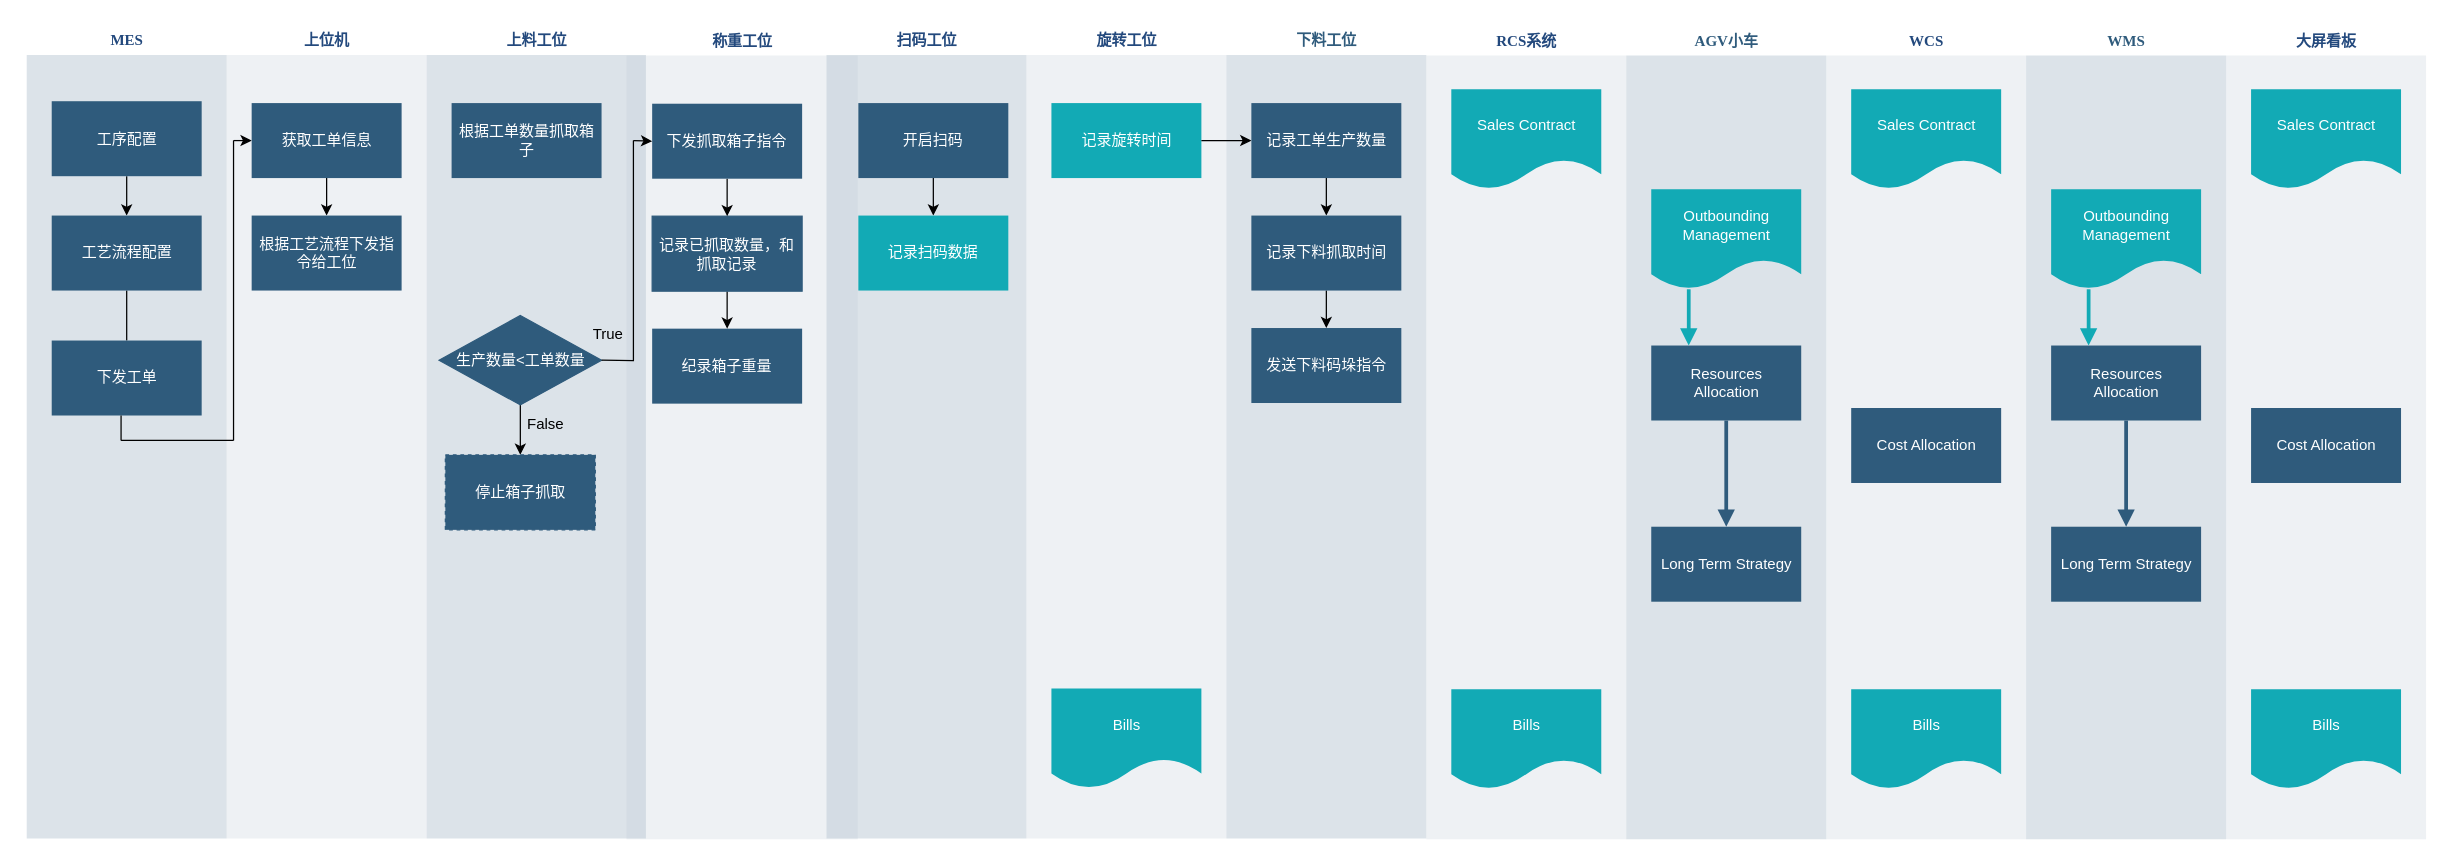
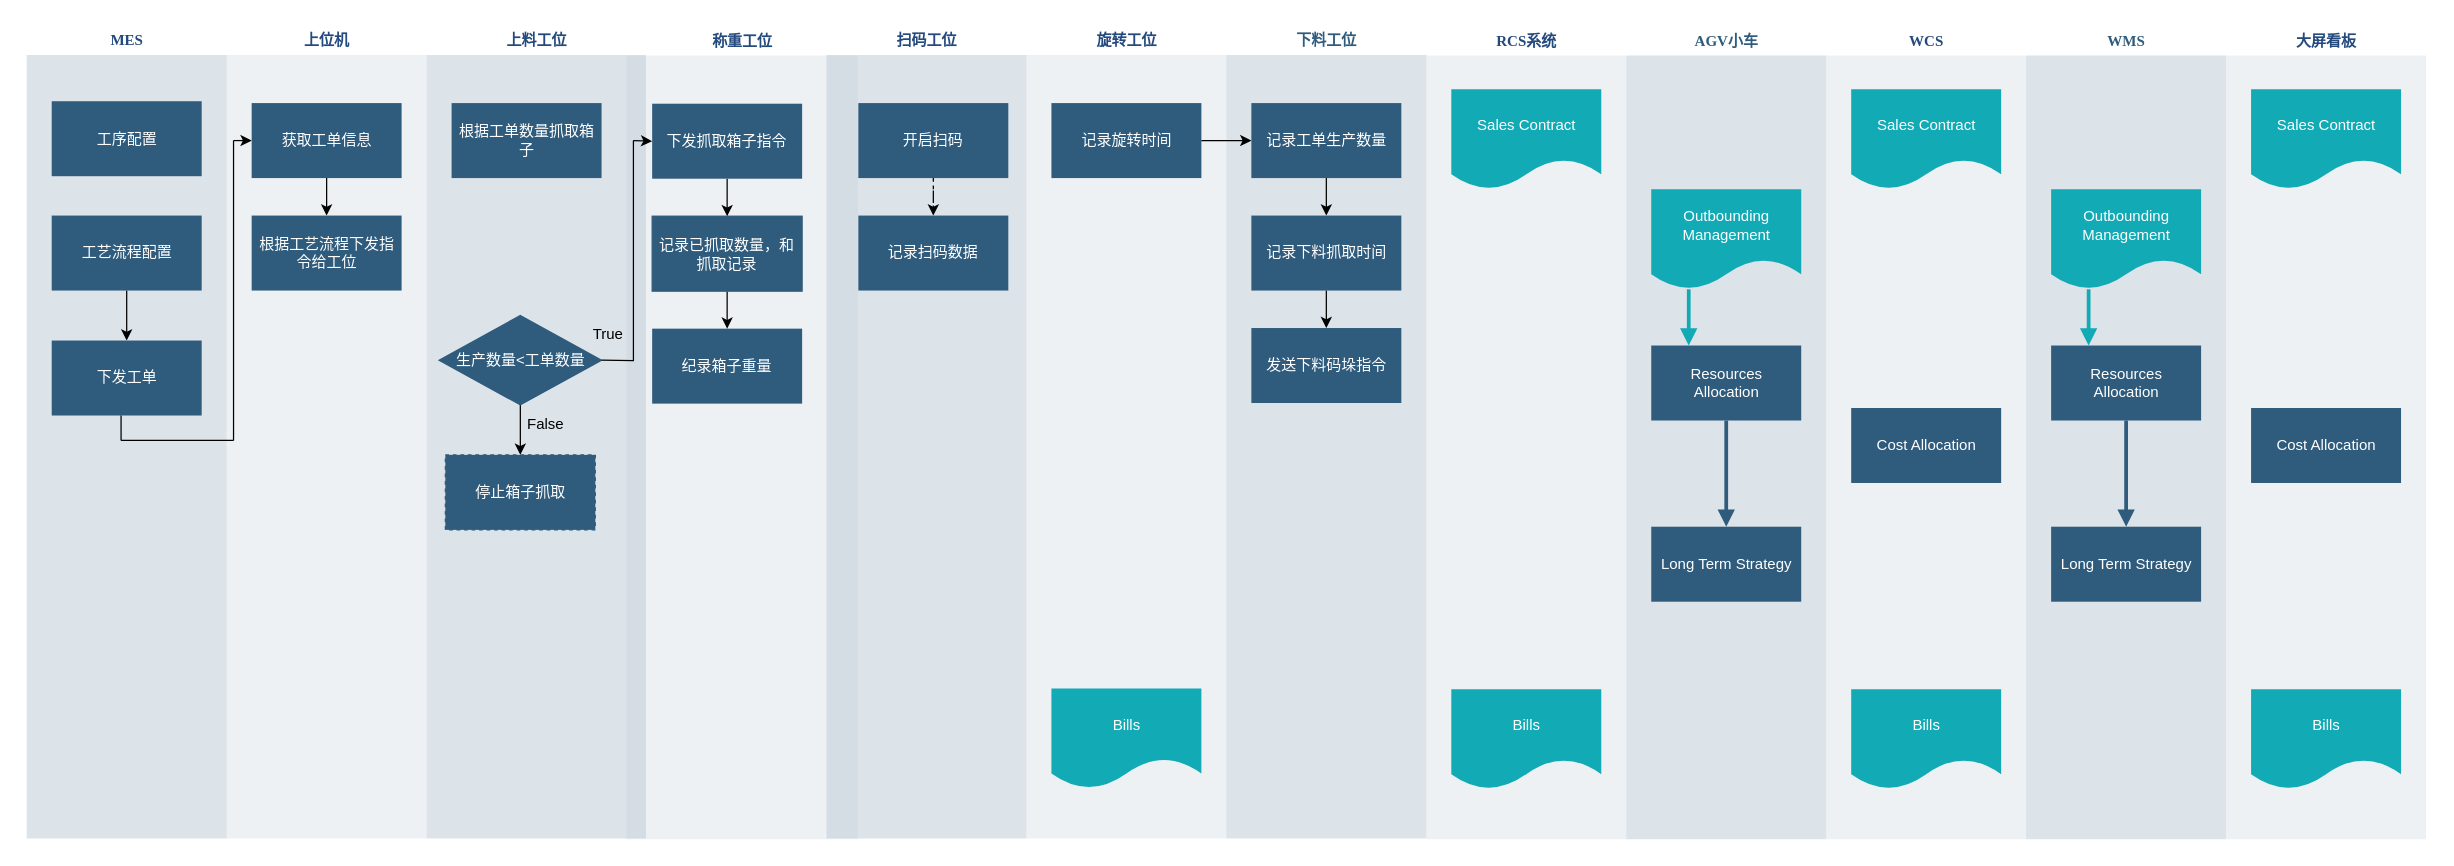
(1126, 141) -> (1126, 141)
(933, 185) -> (933, 185)
(126, 200) -> none
(933, 253) -> (933, 253)
(126, 334) -> (126, 331)
